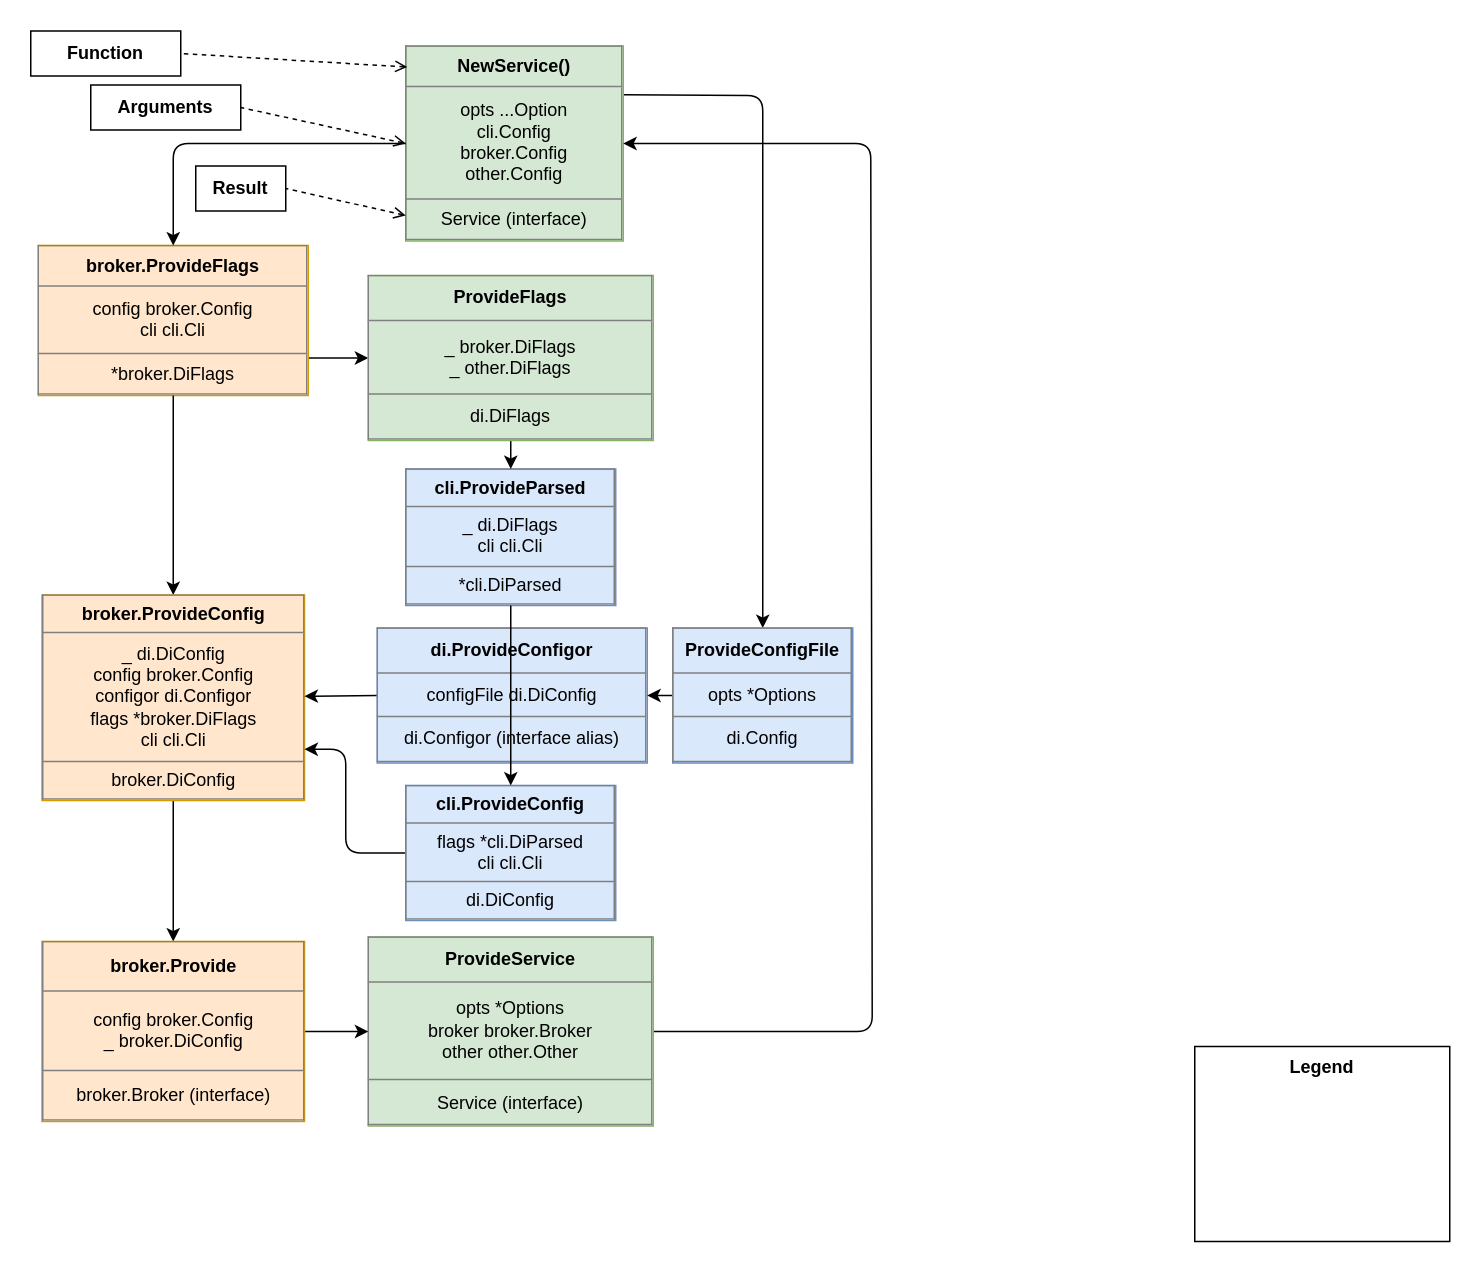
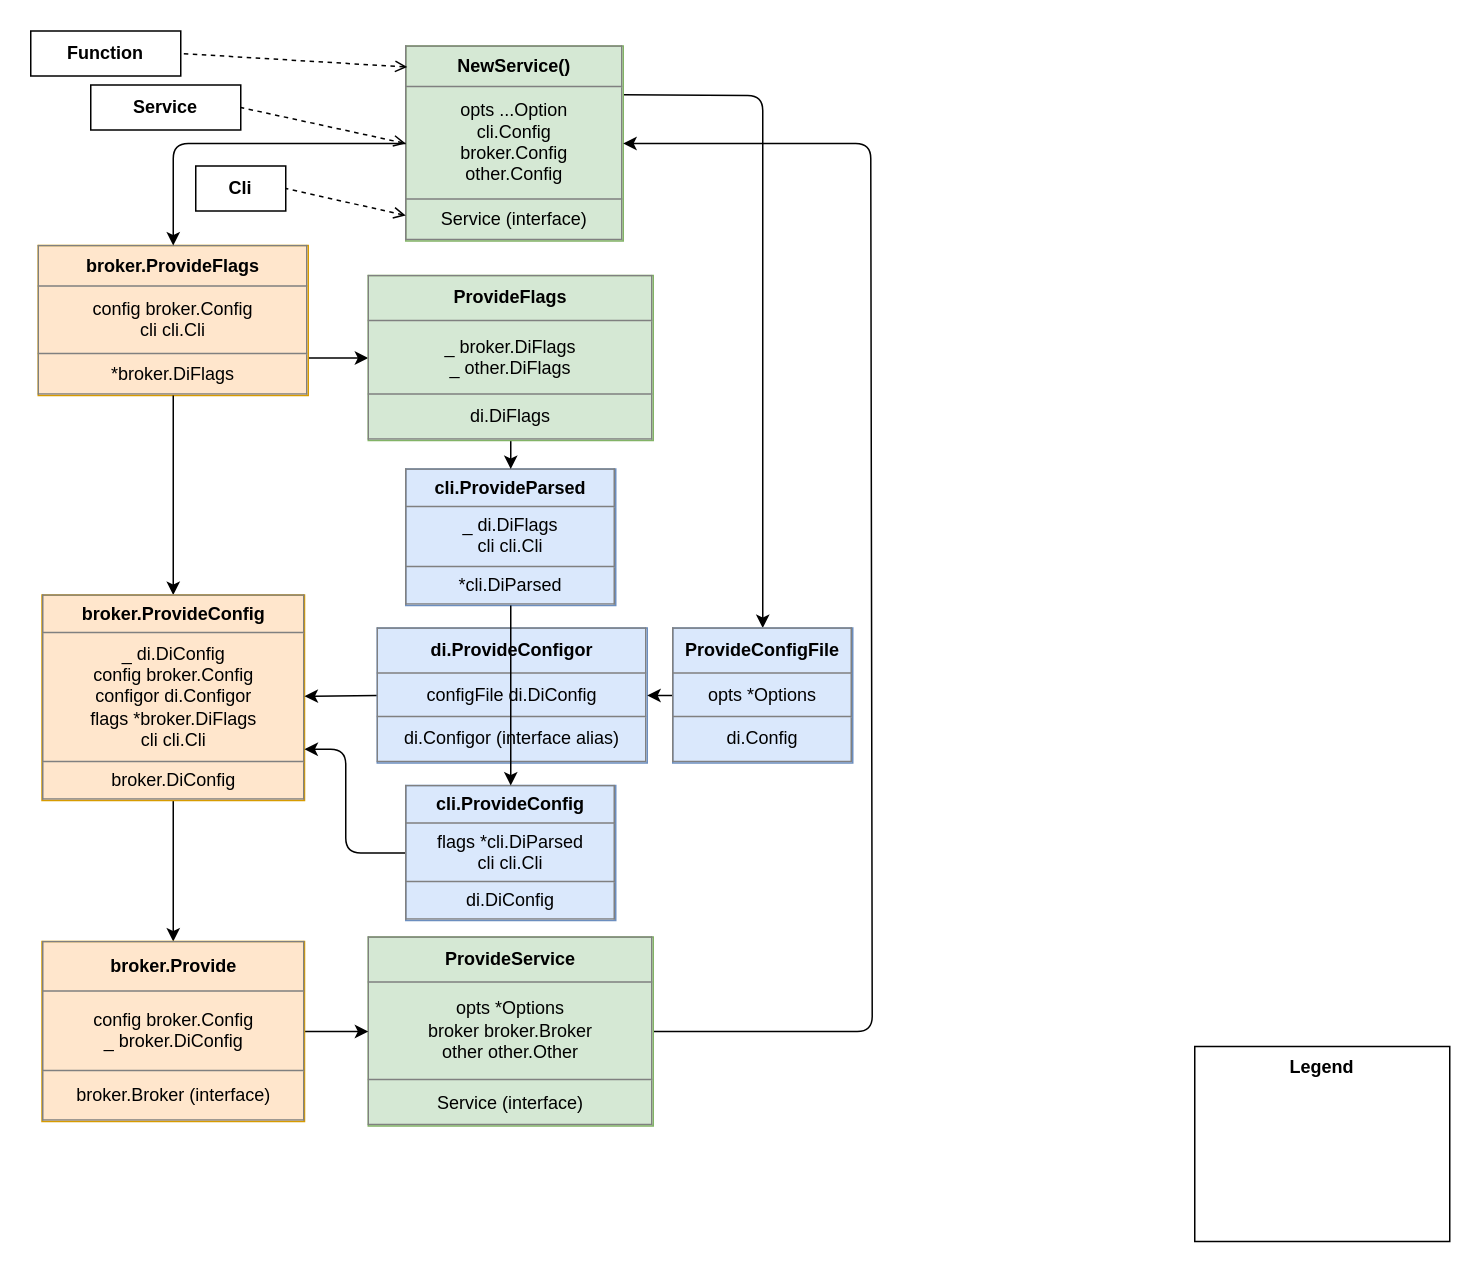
(166, 107) -> (166, 107)
(241, 188) -> (241, 188)
